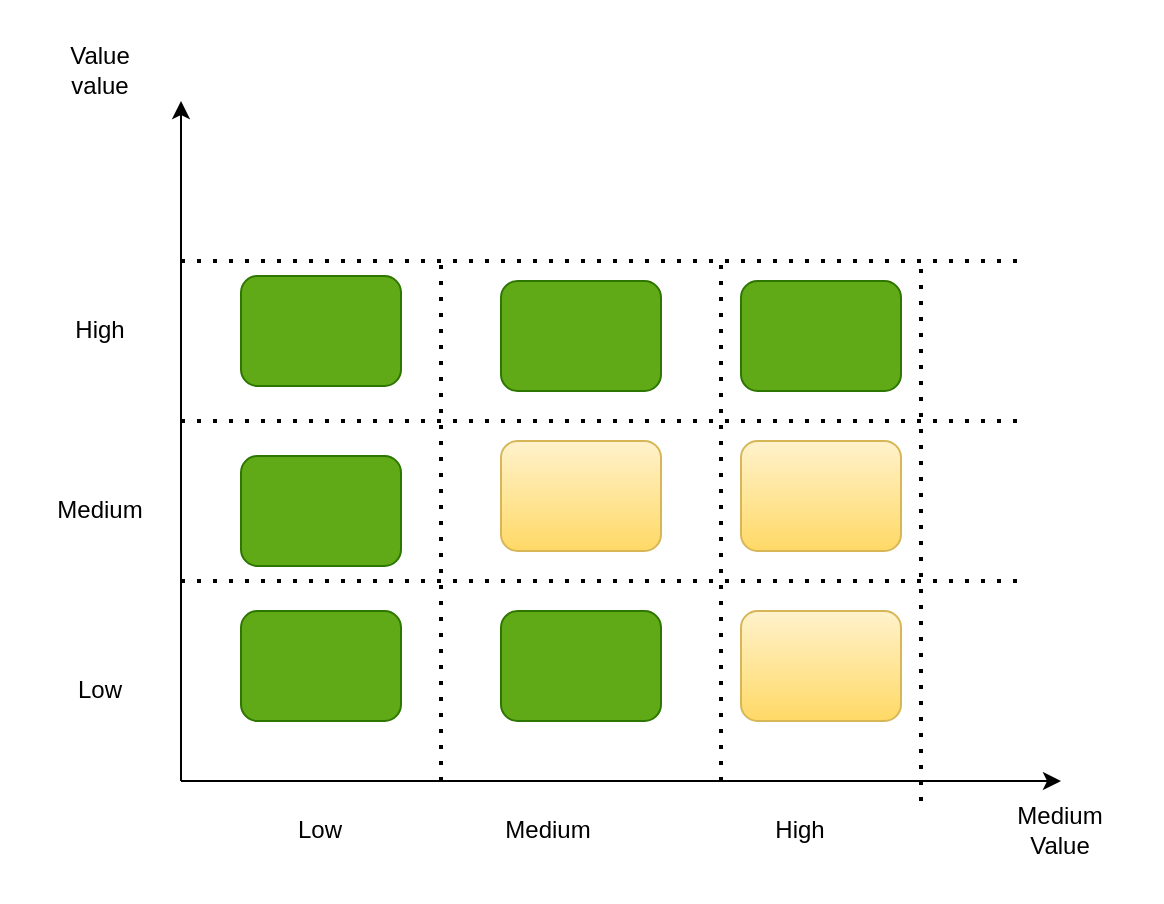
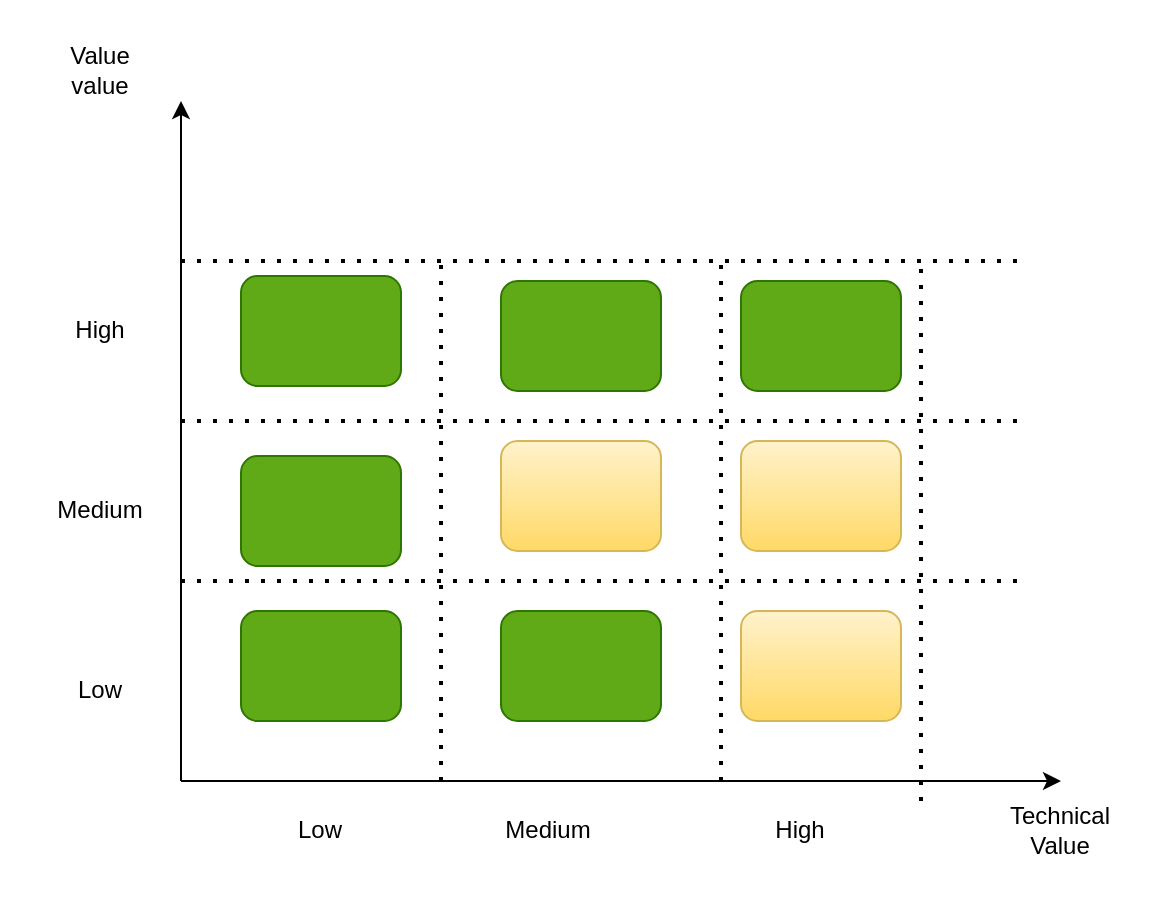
(1061, 831) -> (1061, 831)
